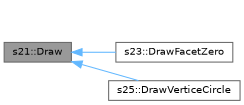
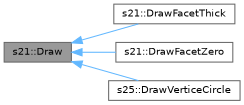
none -> (174, 14)
(174, 52) -> (174, 52)
